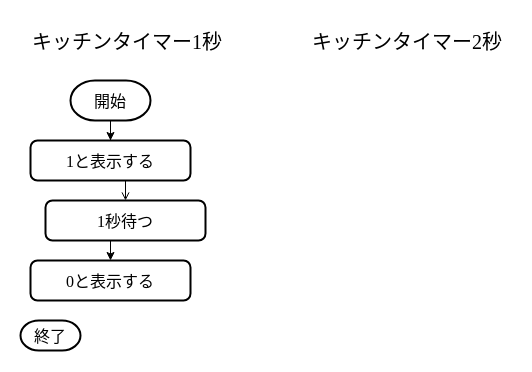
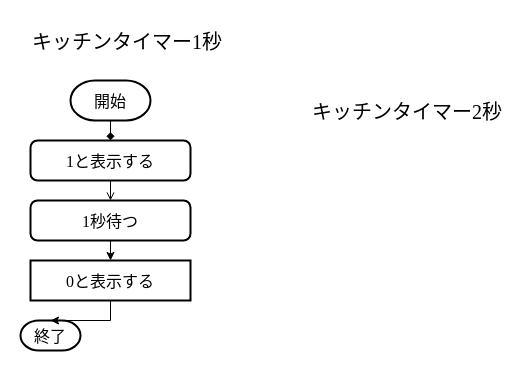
(411, 41) -> (411, 111)
(111, 132) -> (111, 132)
(126, 221) -> (111, 221)
(111, 281) -> (111, 281)
none -> (99, 321)
